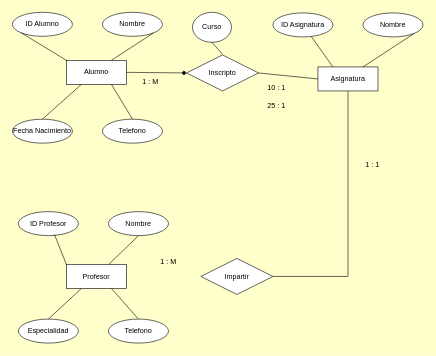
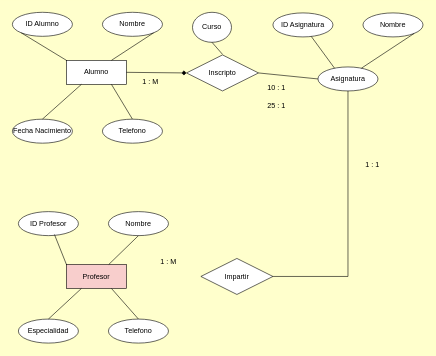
(348, 79) -> (348, 79)
(96, 276) -> (96, 276)
